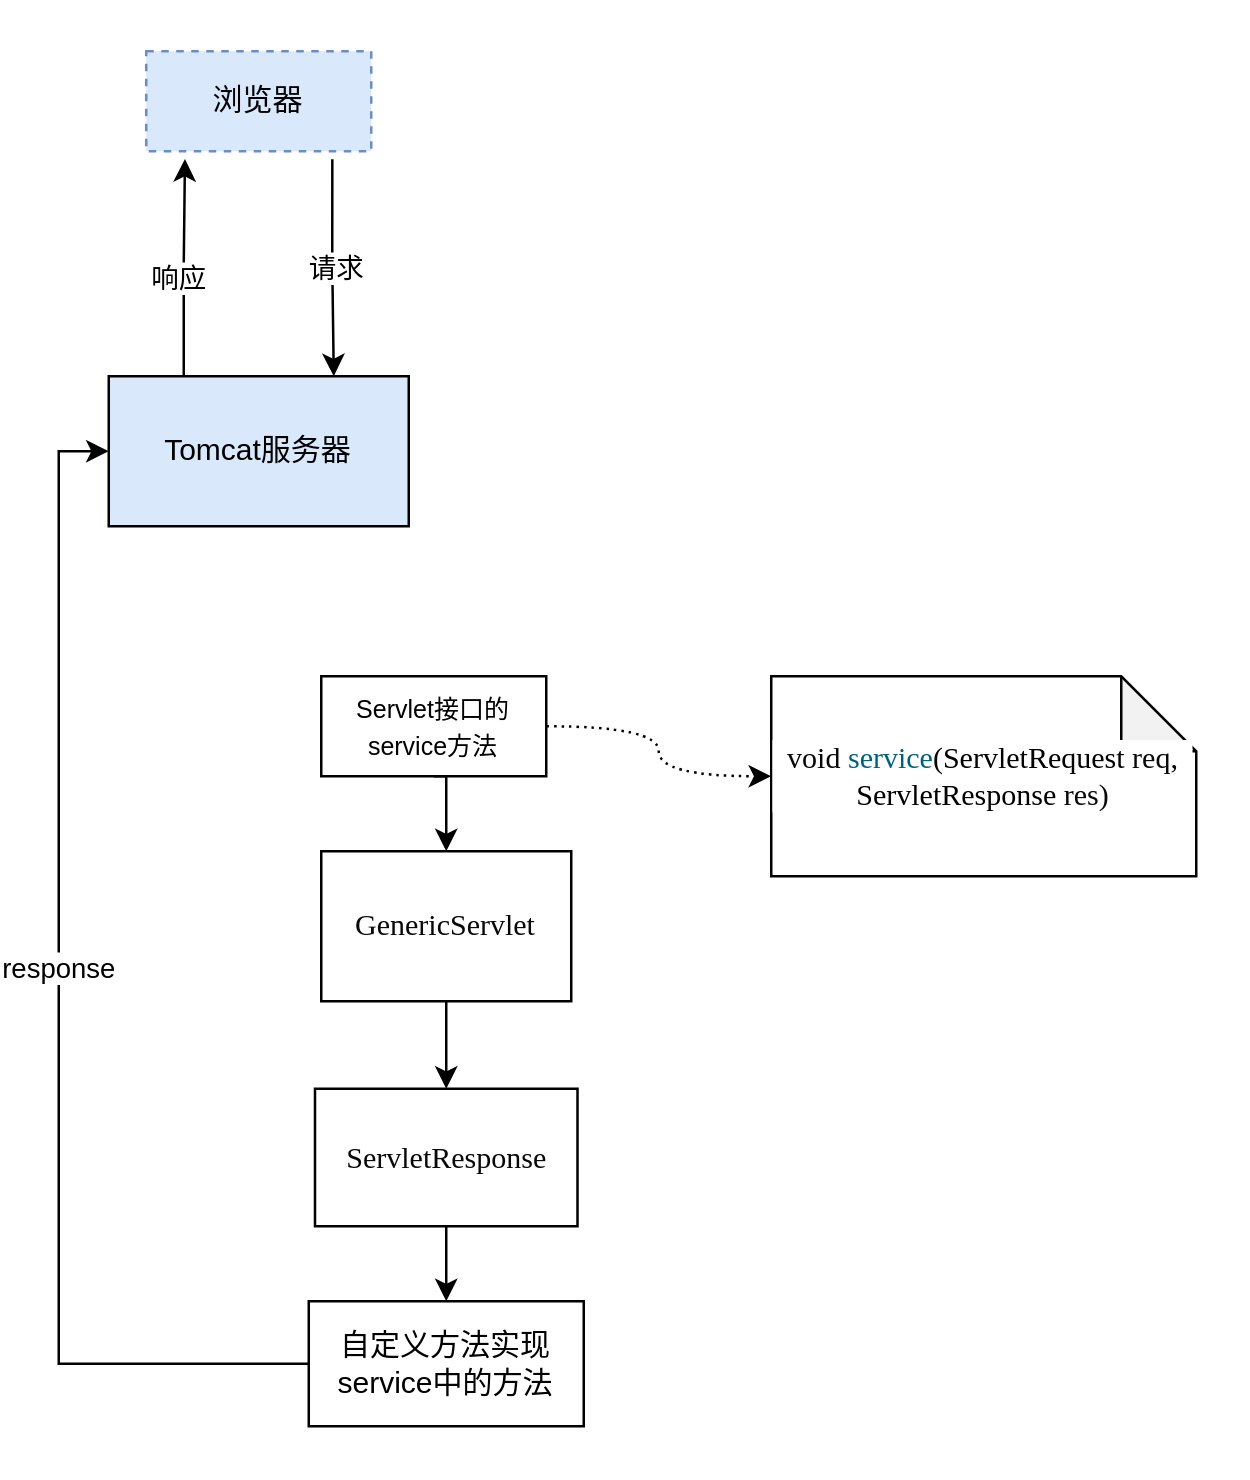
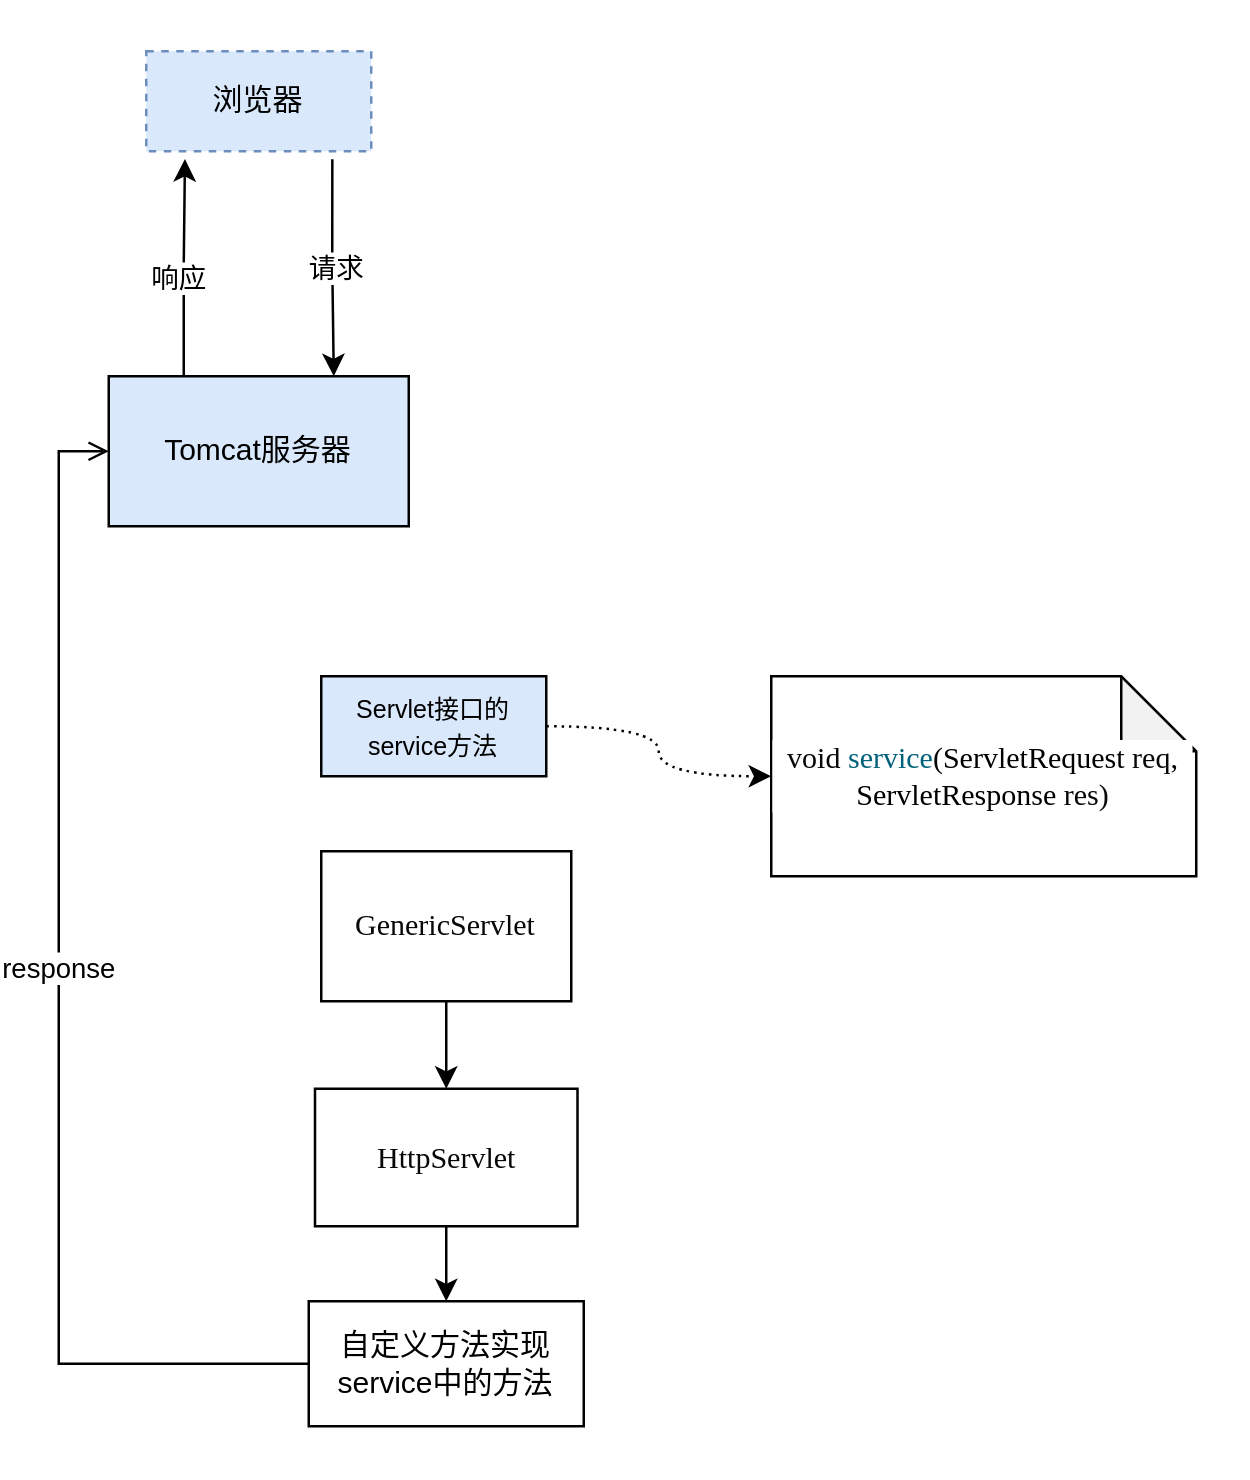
(90, 451) -> (94, 451)
(434, 726) -> (434, 726)
(446, 804) -> none
(448, 1159) -> (448, 1159)
